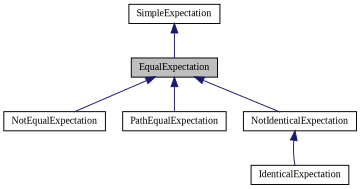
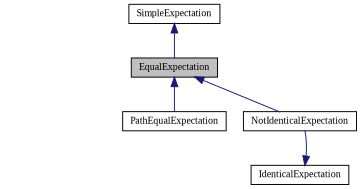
(55, 121) -> none
(294, 153) -> (306, 143)
